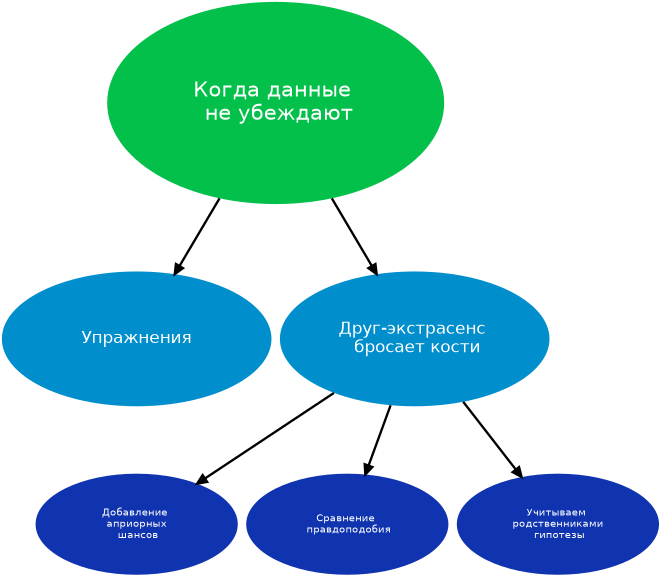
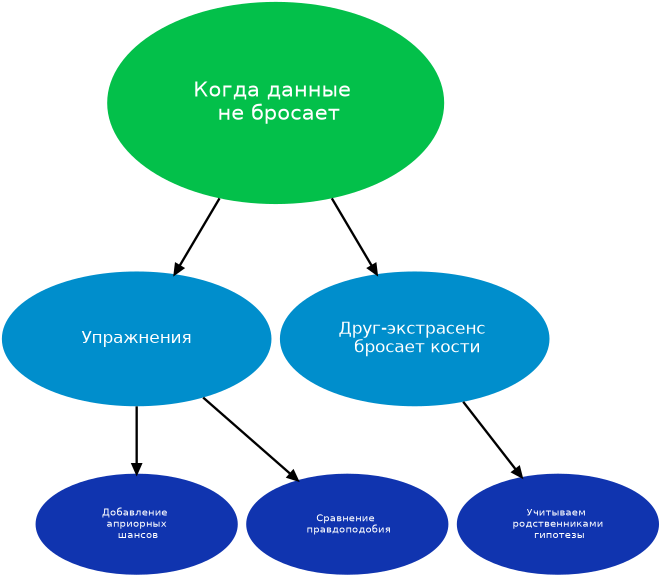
(276, 103) -> (276, 103)
(380, 435) -> (247, 436)
(269, 436) -> (137, 435)
